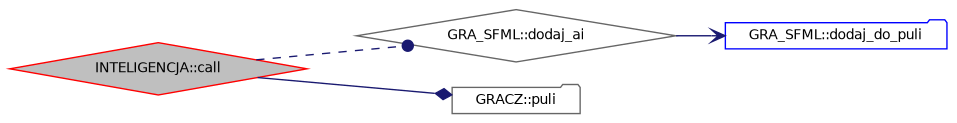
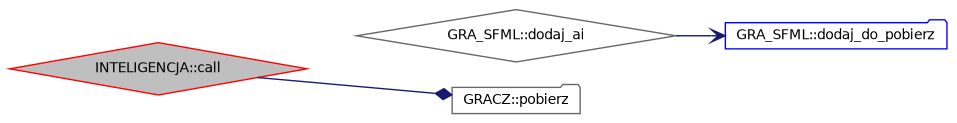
(836, 36) -> (836, 36)
(329, 53) -> none
(516, 100) -> (516, 100)
